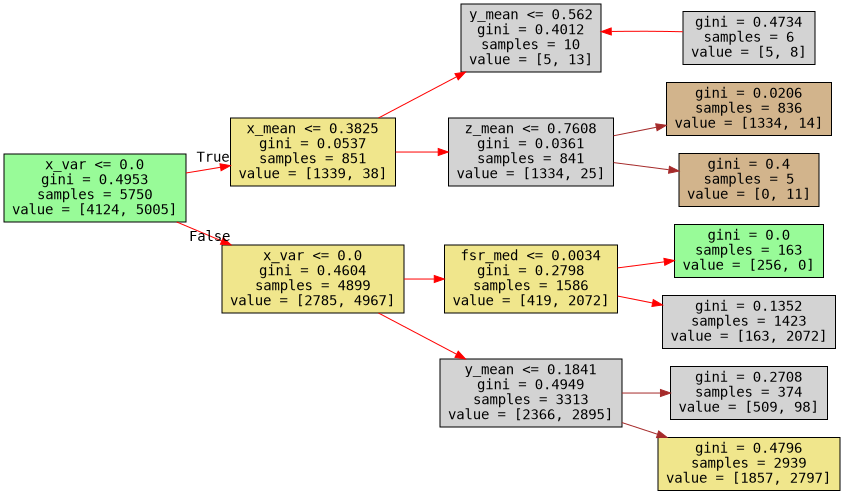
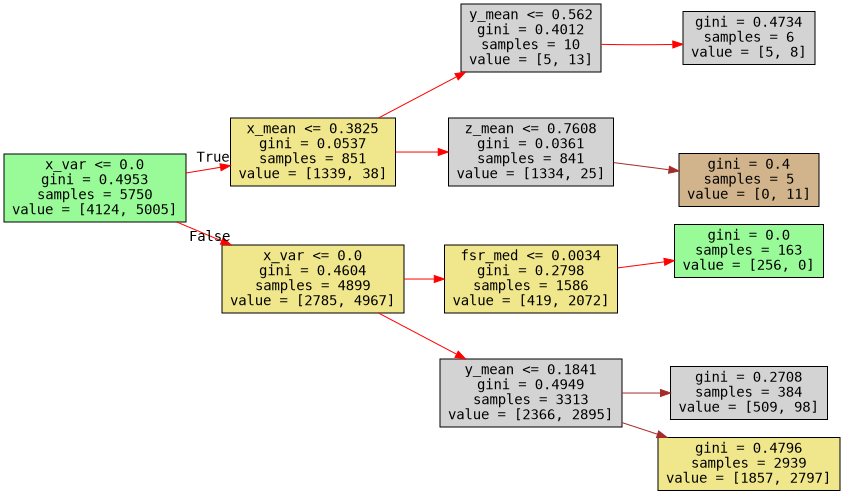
(647, 31) -> (637, 45)
(749, 109) -> none
(749, 322) -> none
(749, 393) -> (749, 393)
